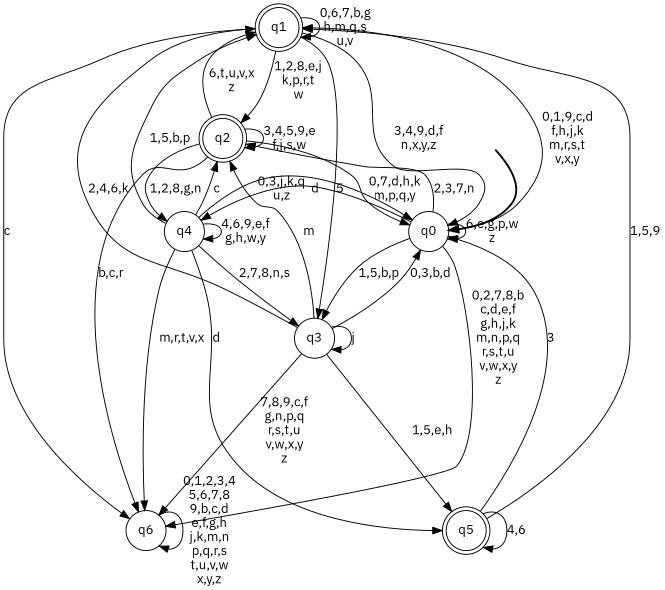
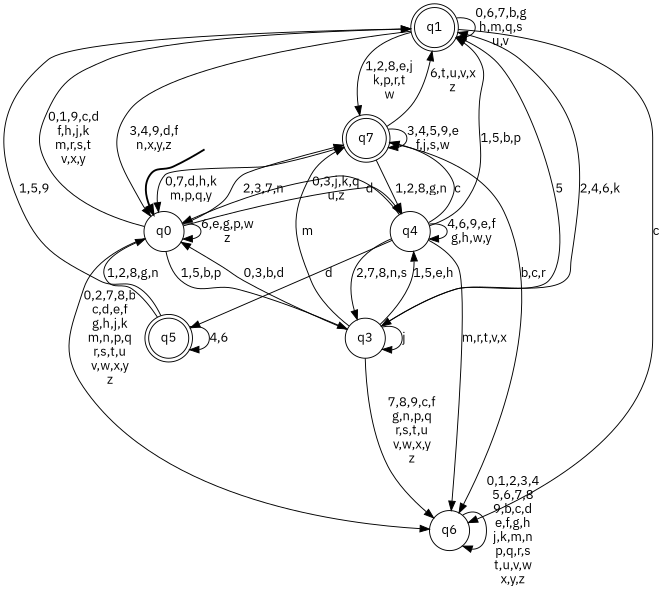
(223, 138) -> (366, 138)
(551, 338) -> (133, 274)
(386, 429) -> (403, 296)
